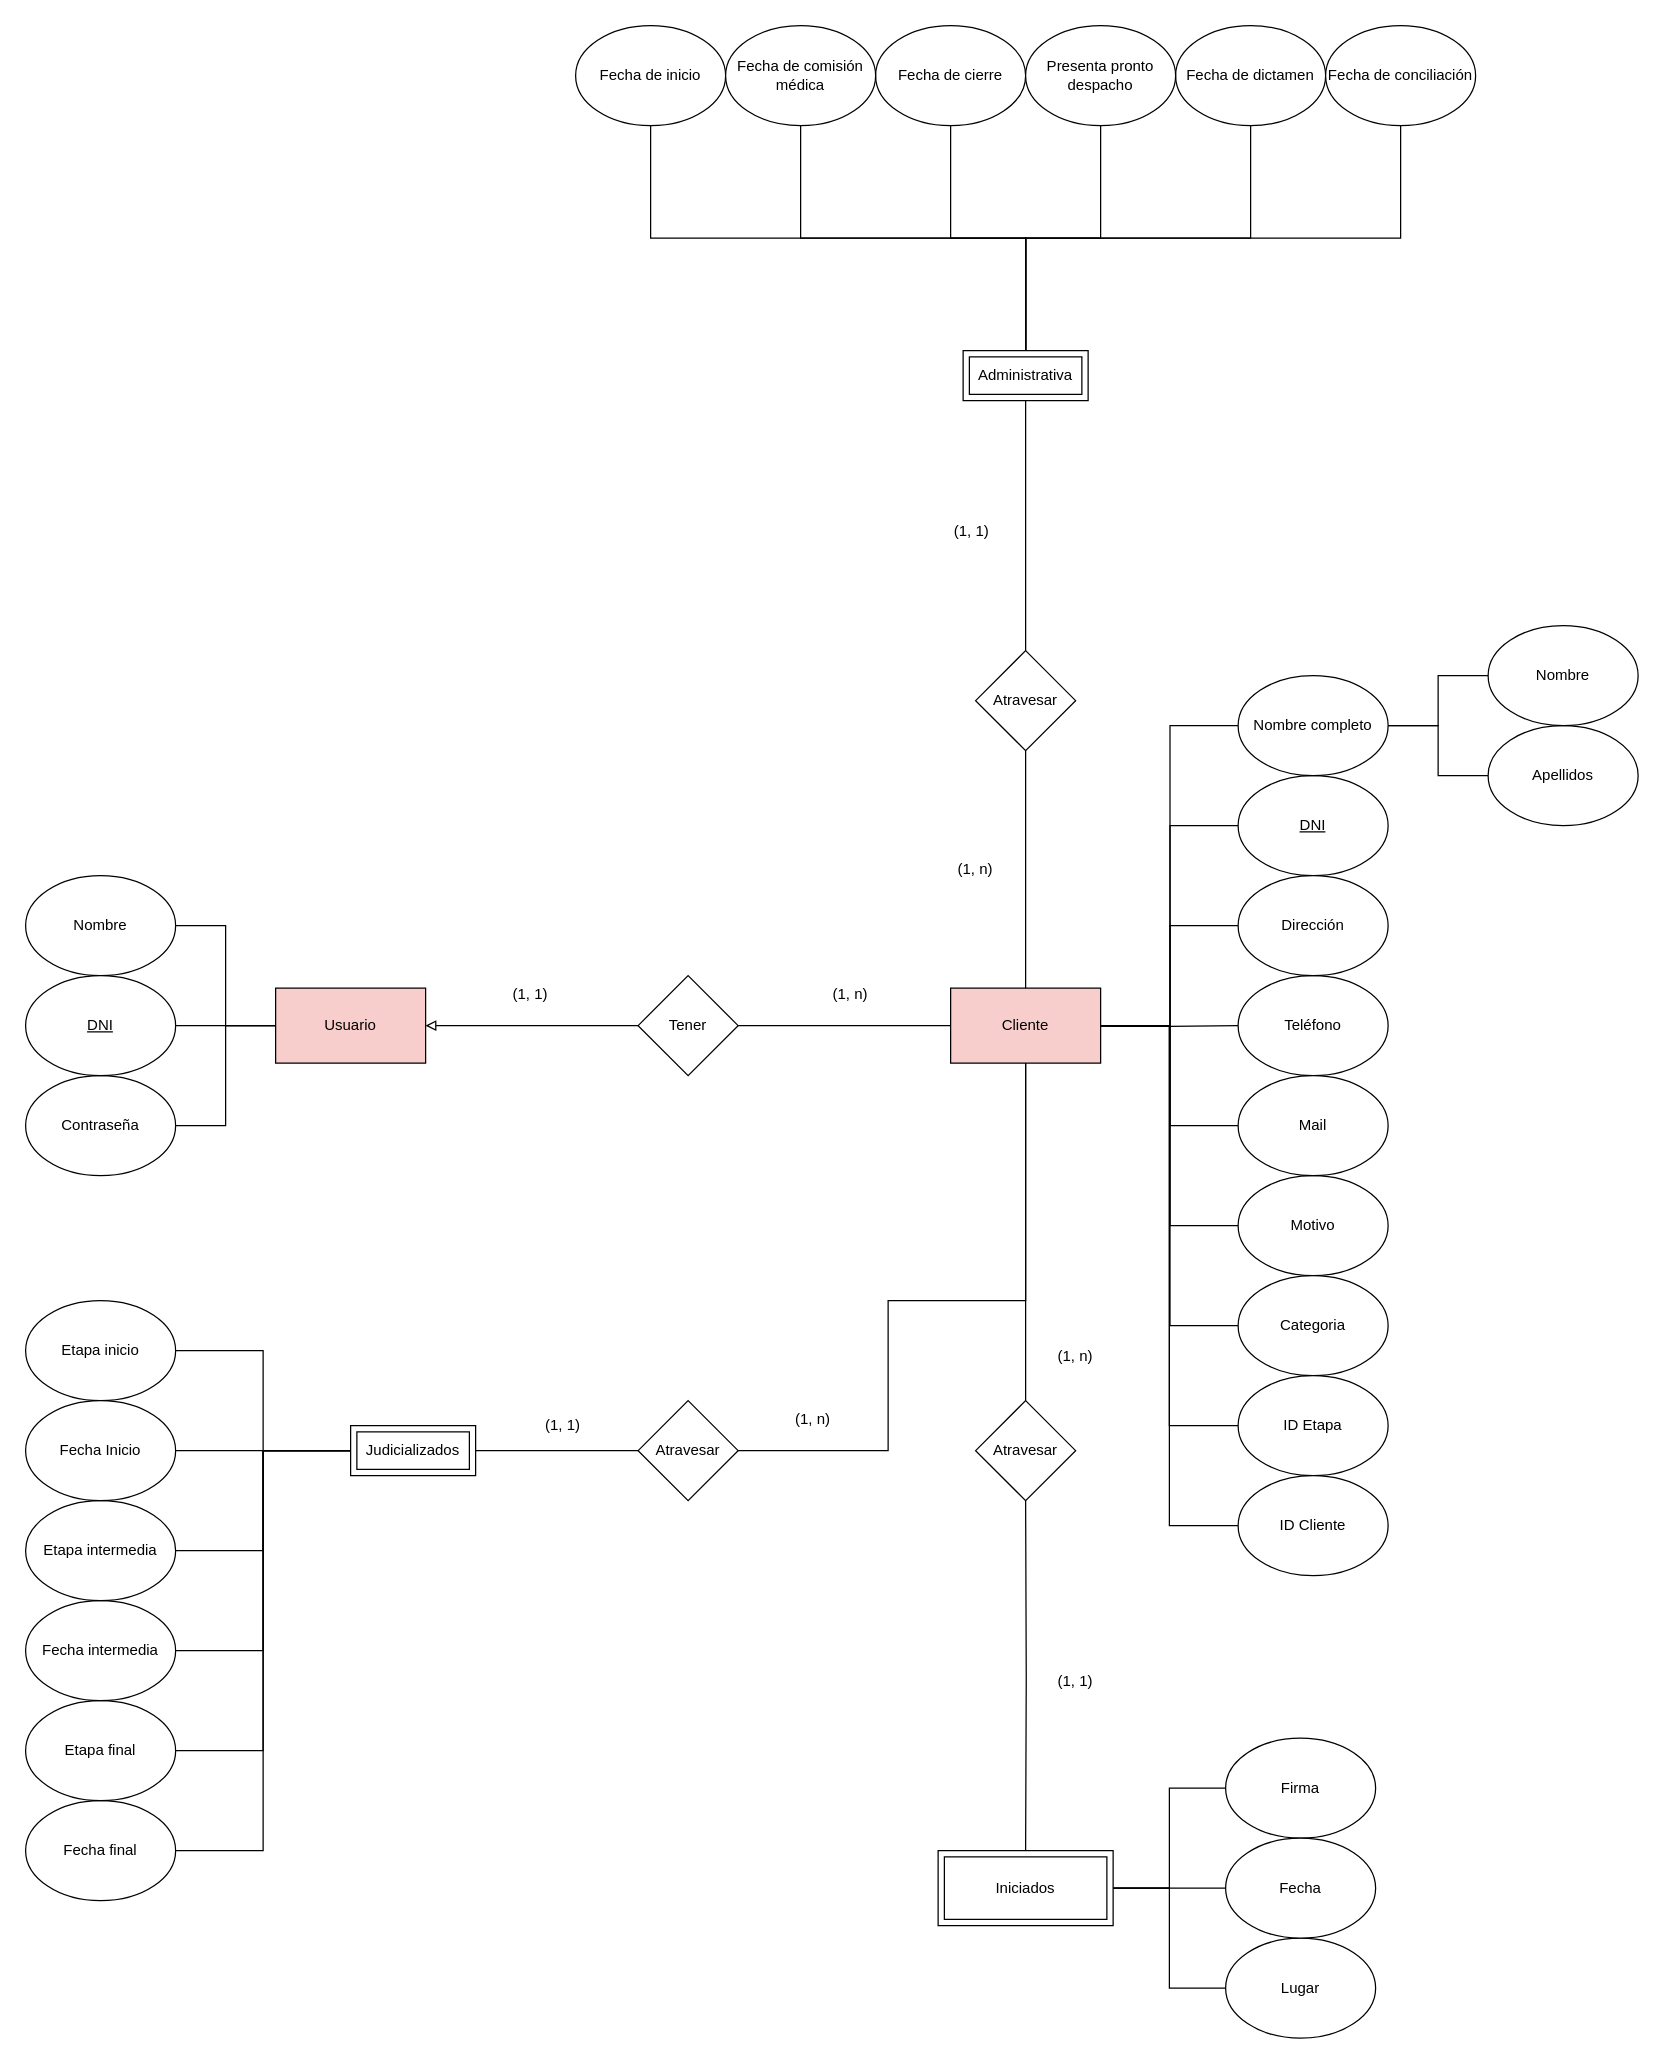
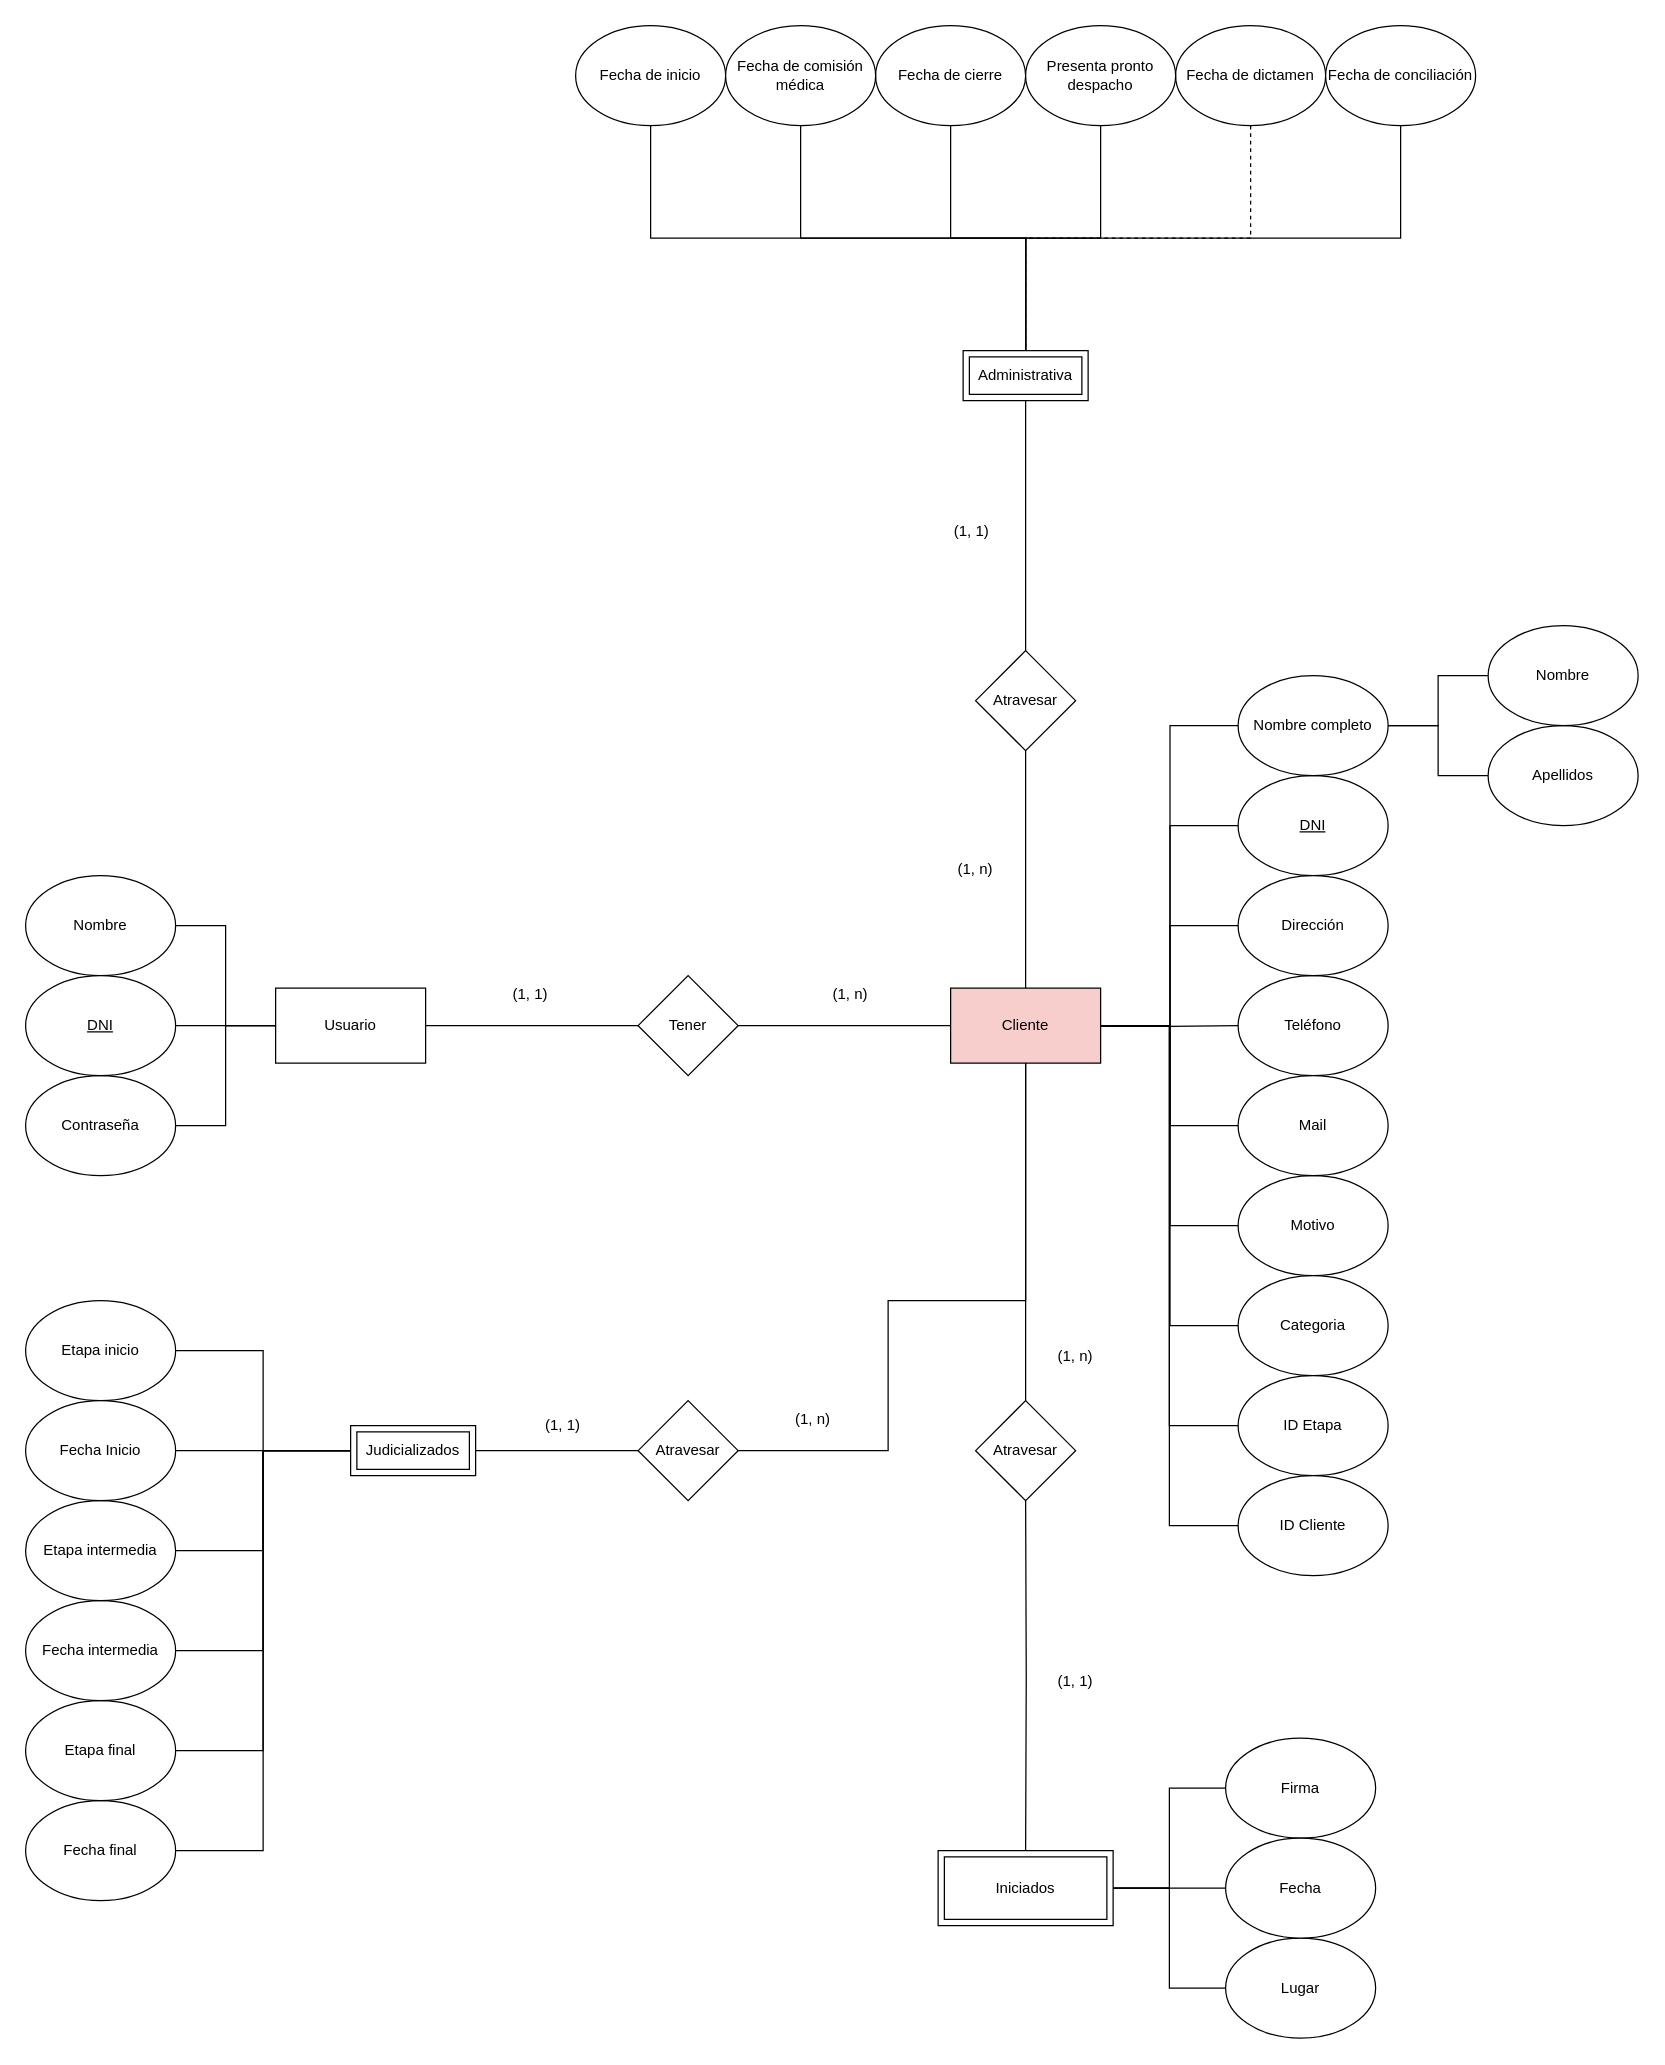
(1251, 181) -> (1251, 181)
(351, 1026) -> (351, 1026)
(437, 1026) -> (432, 1026)
